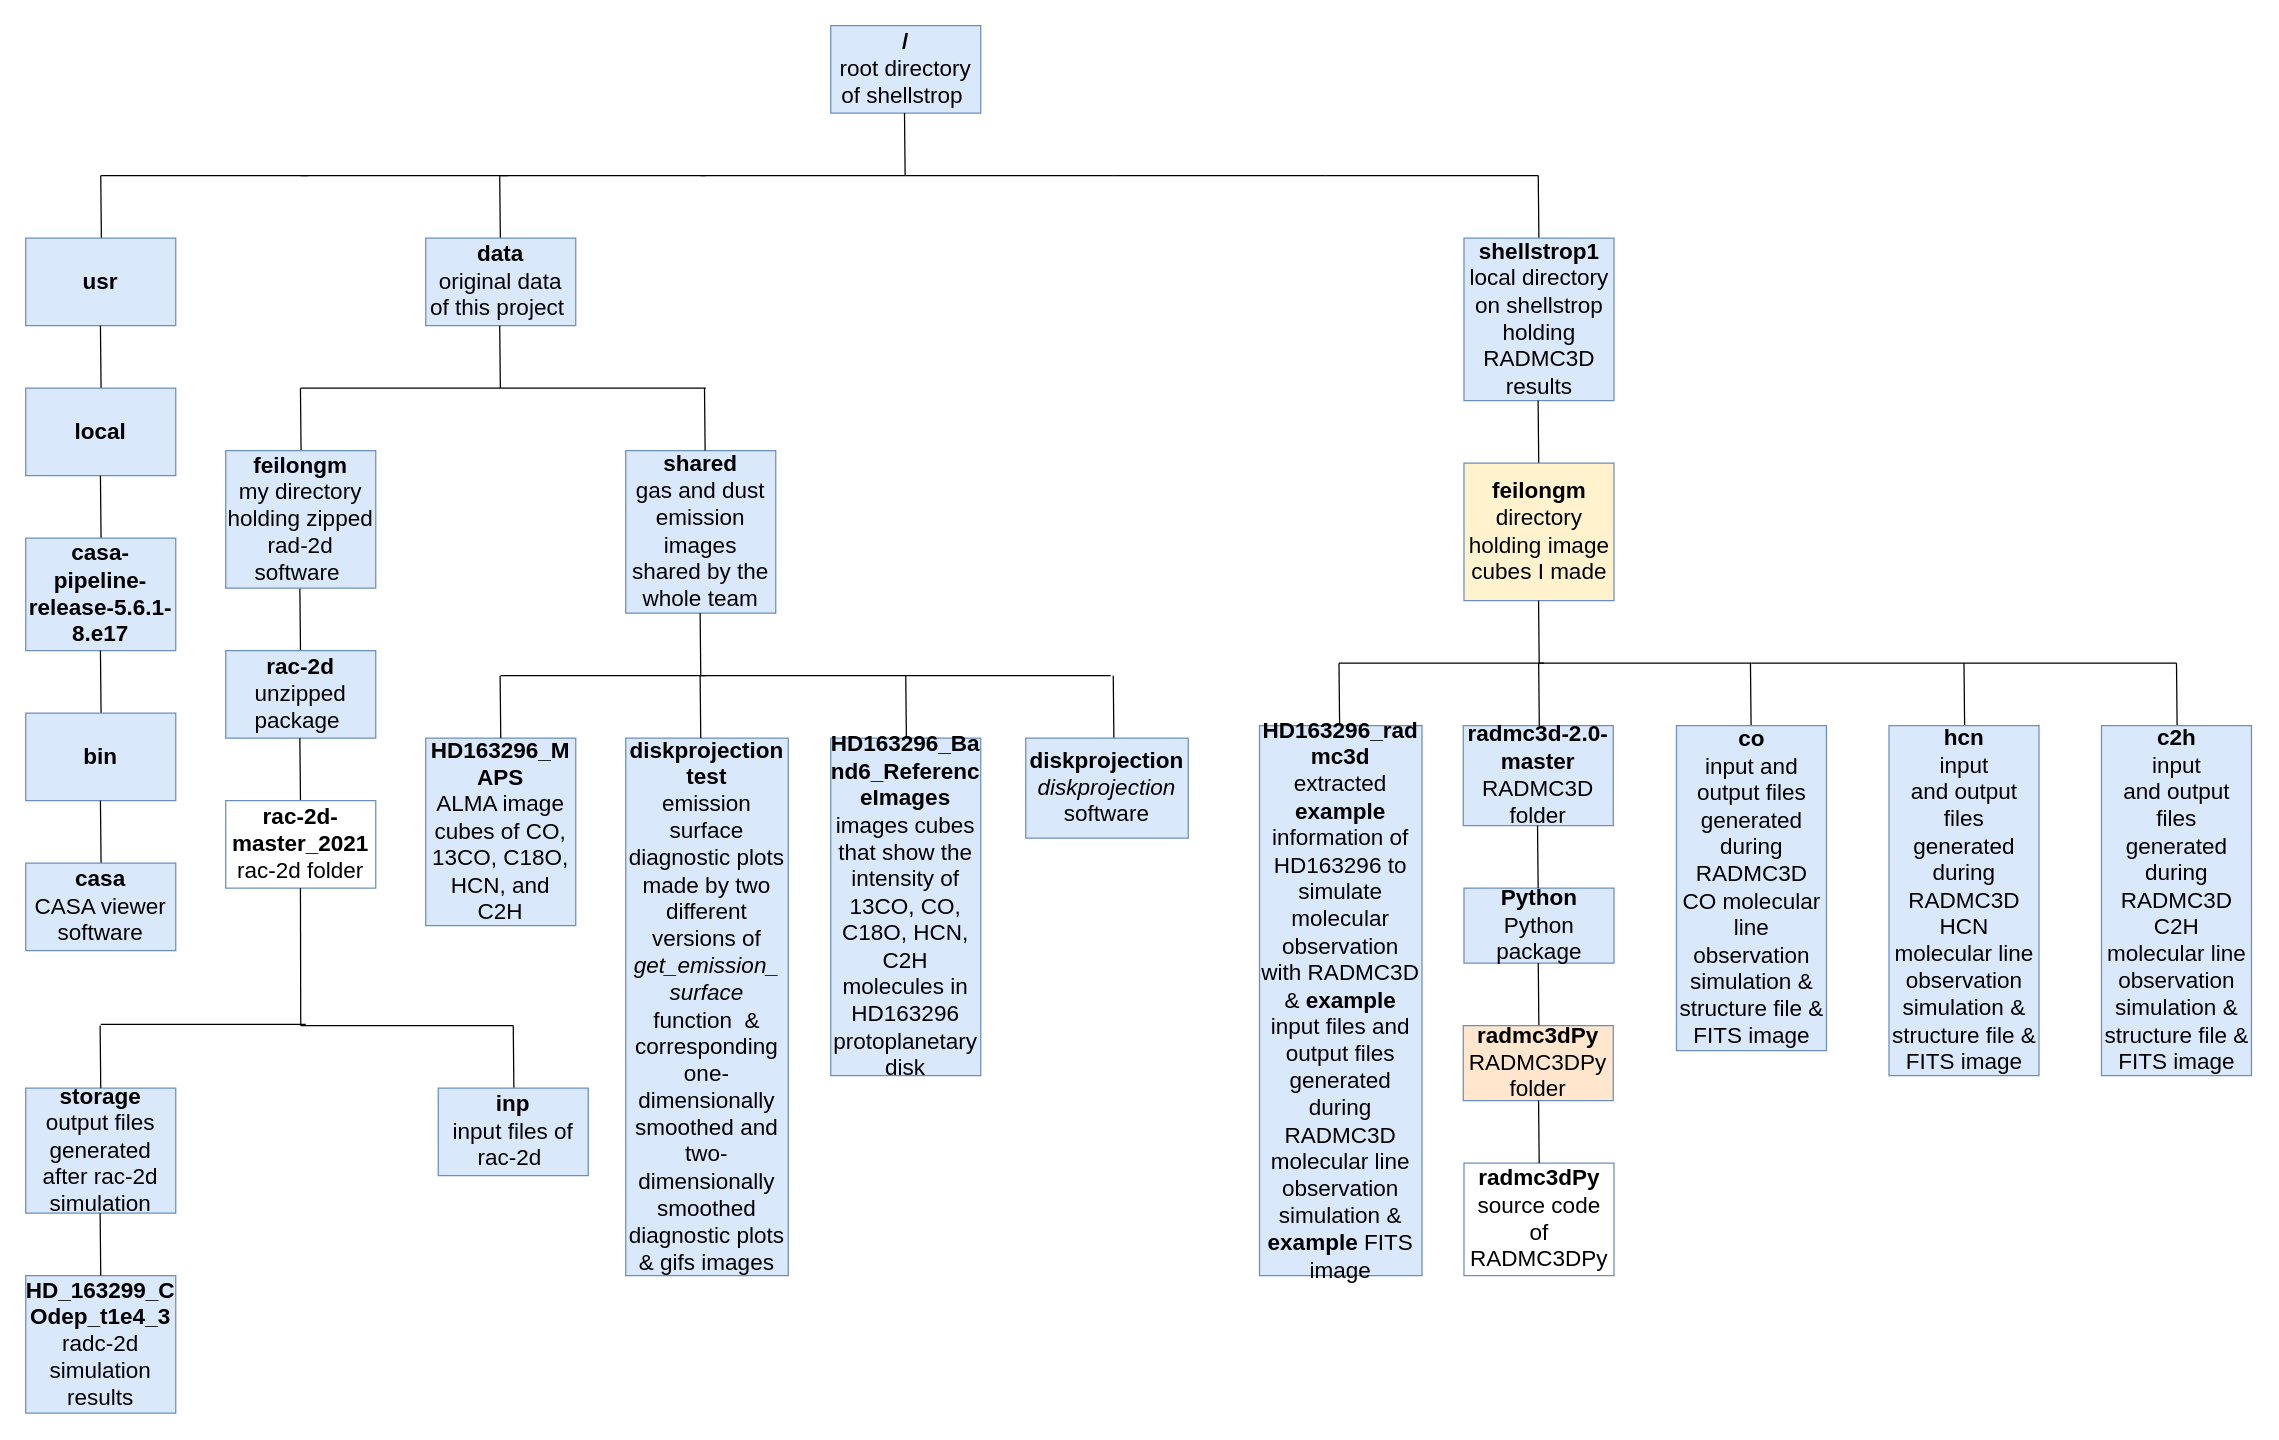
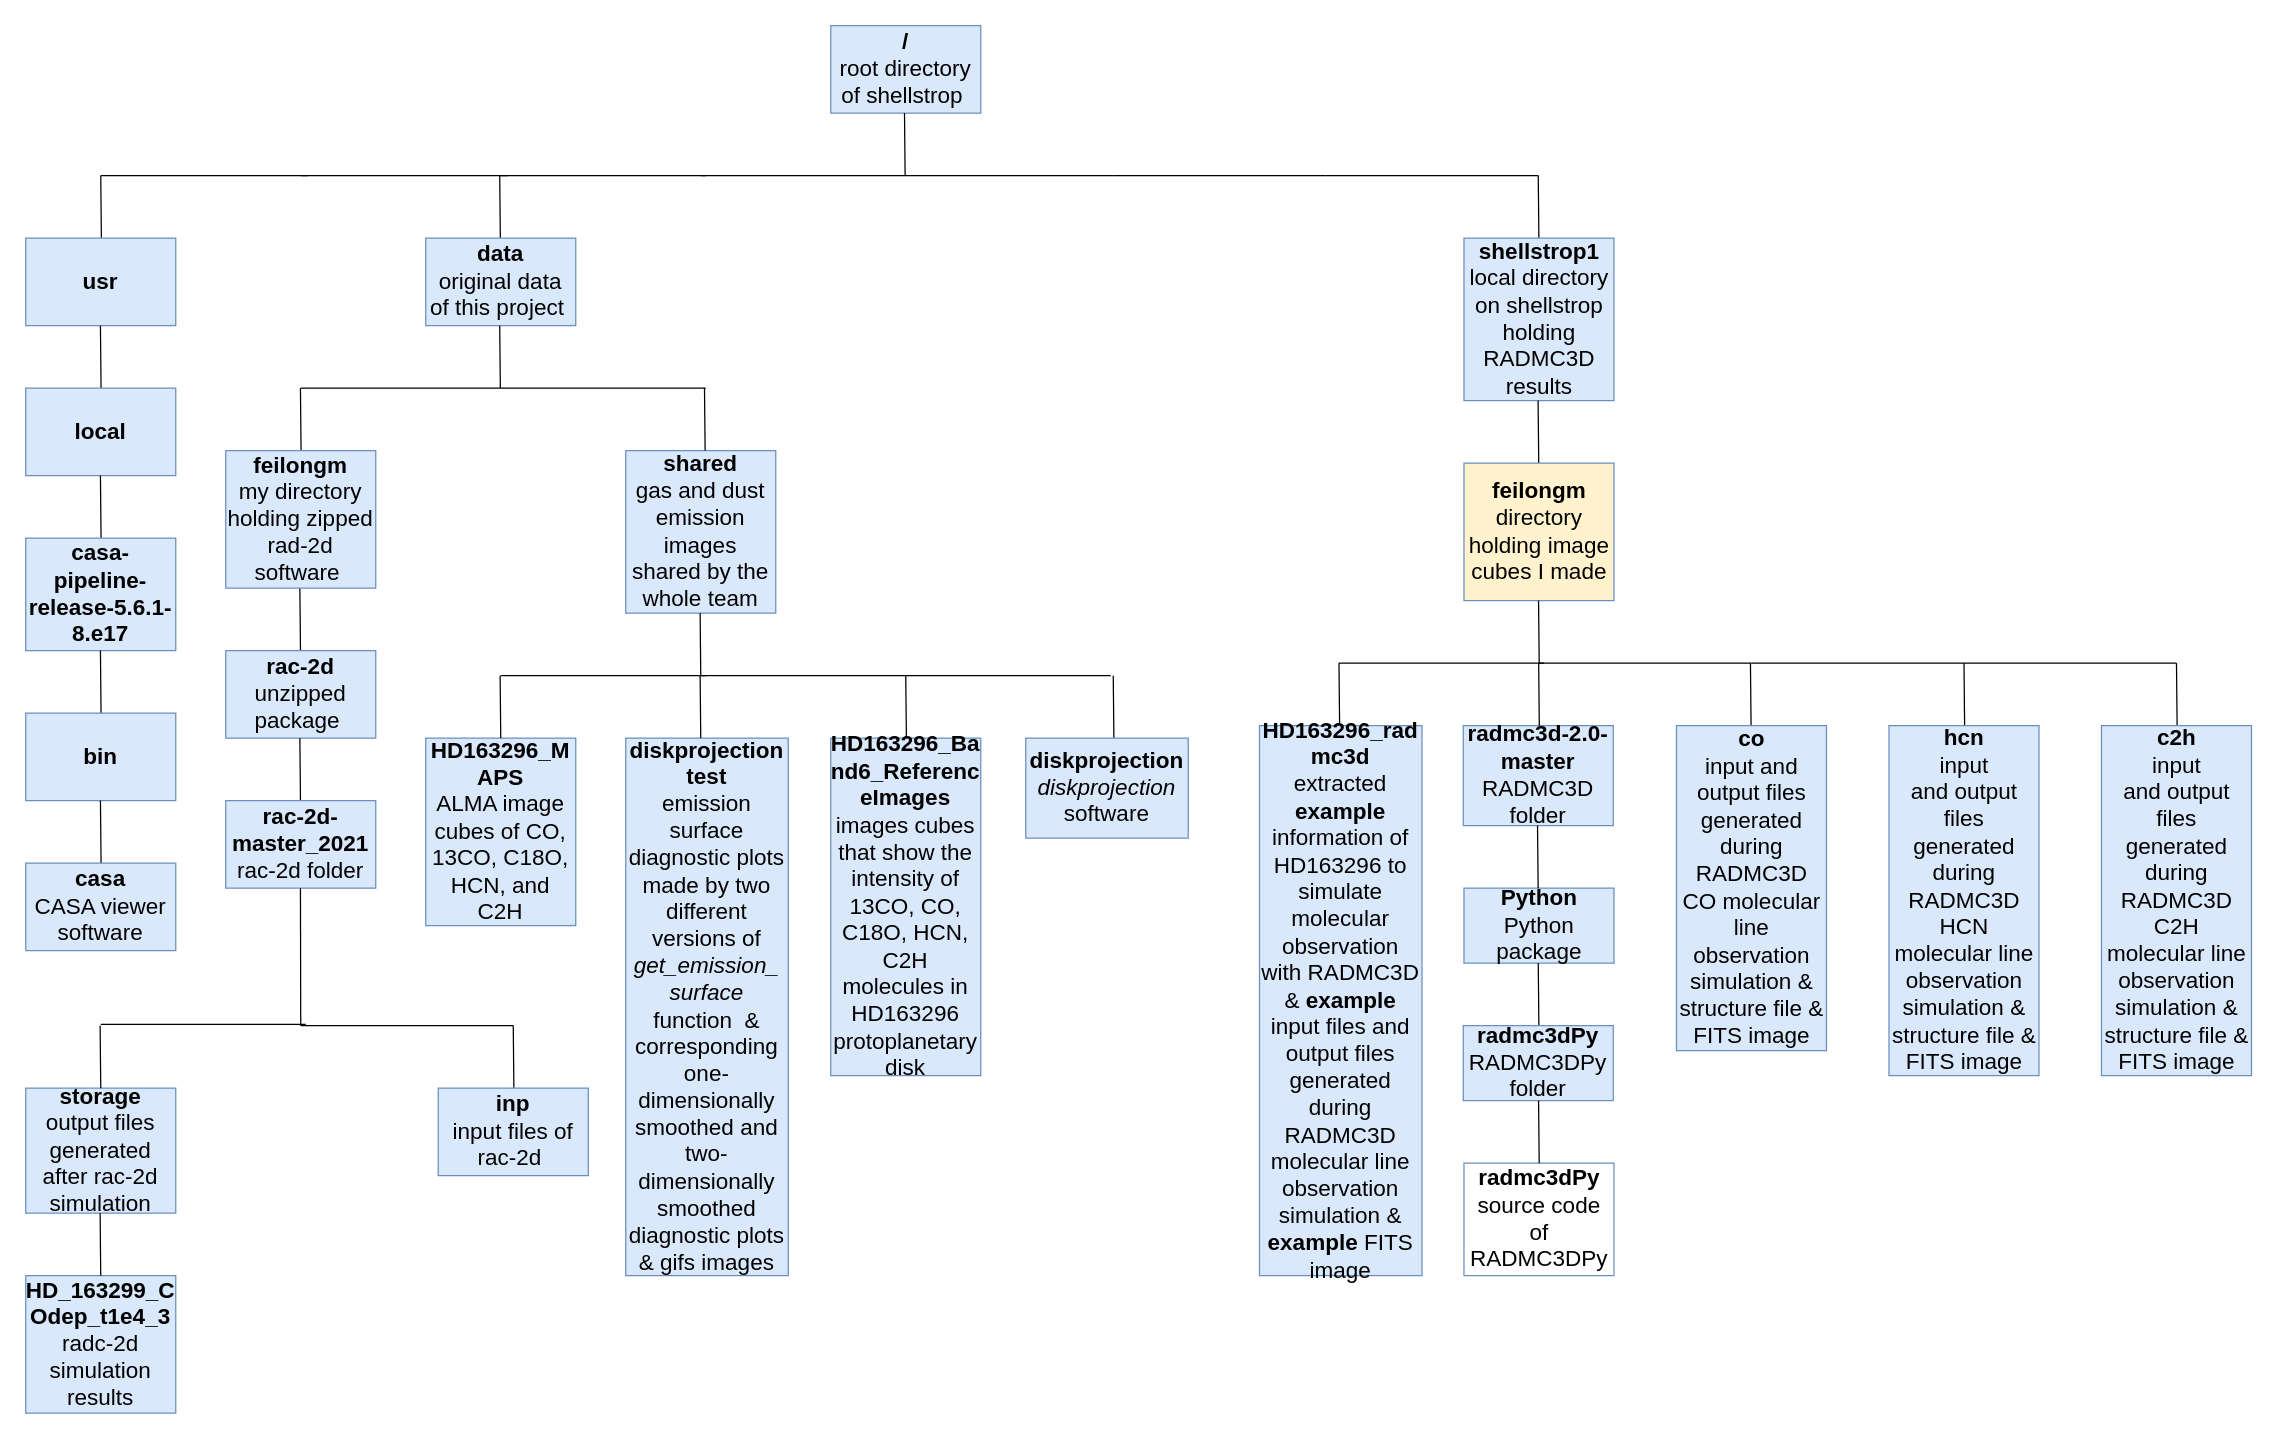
(301, 844) -> (301, 844)
(1538, 1063) -> (1538, 1063)
